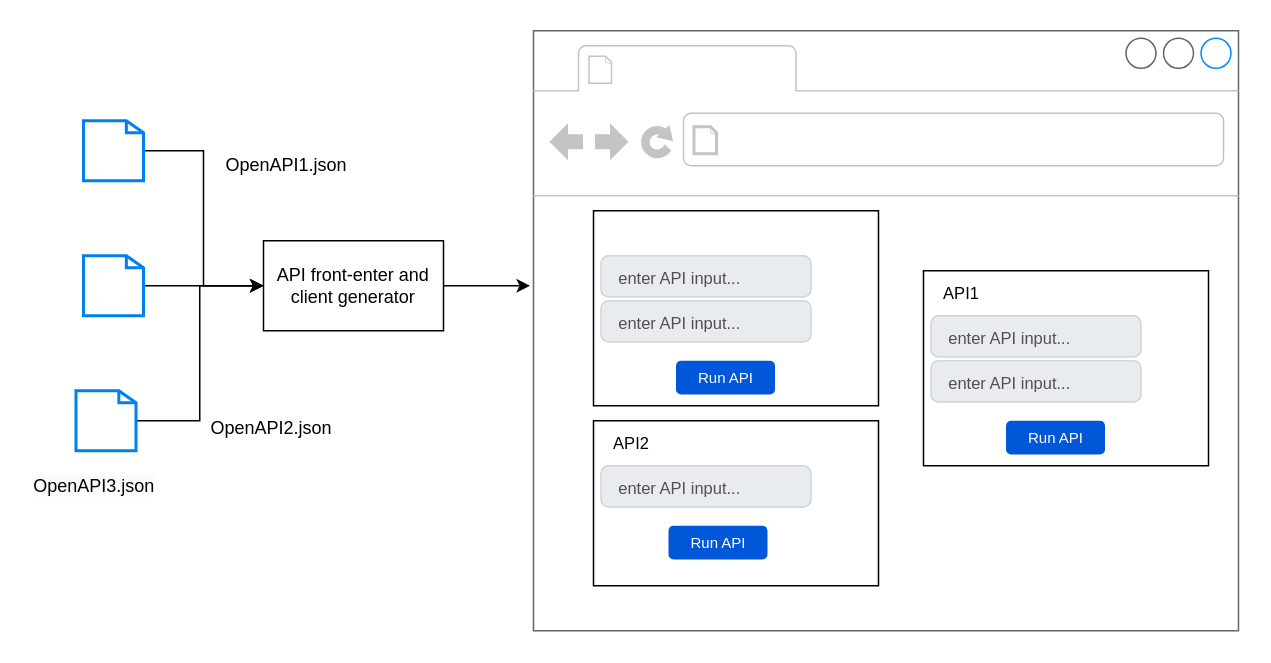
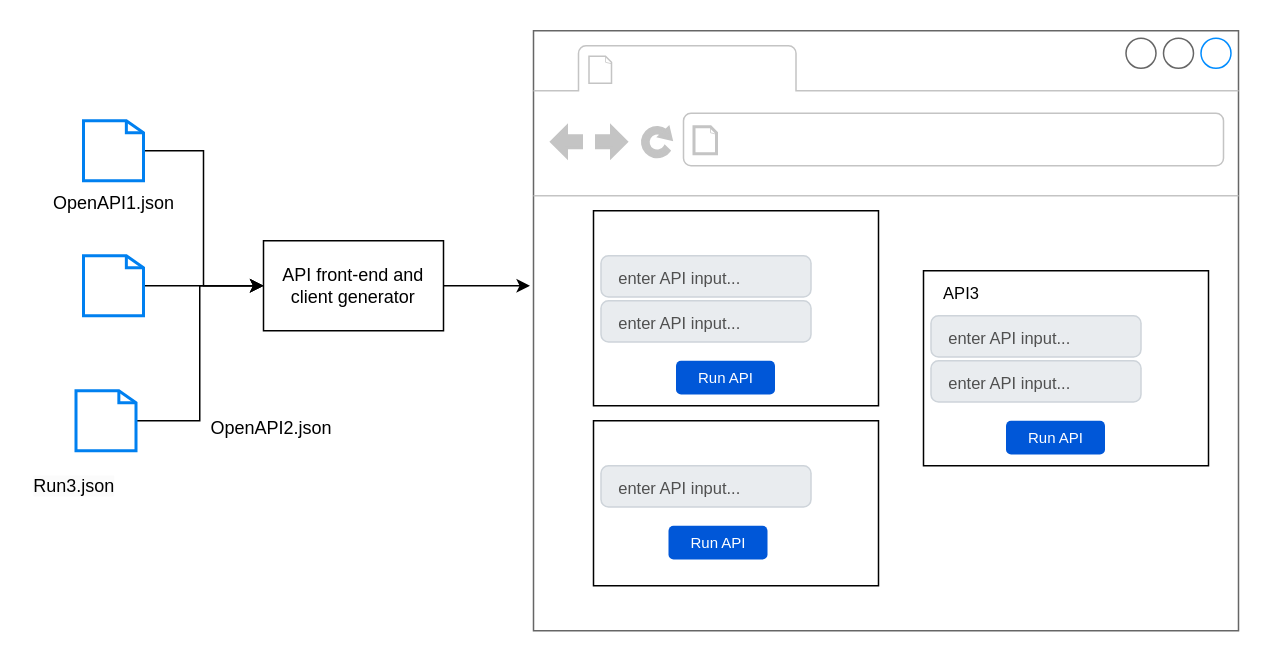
(286, 166) -> (113, 203)
(353, 286) -> (353, 286)
(962, 293) -> (962, 293)
(631, 443) -> none
(97, 487) -> (77, 487)
